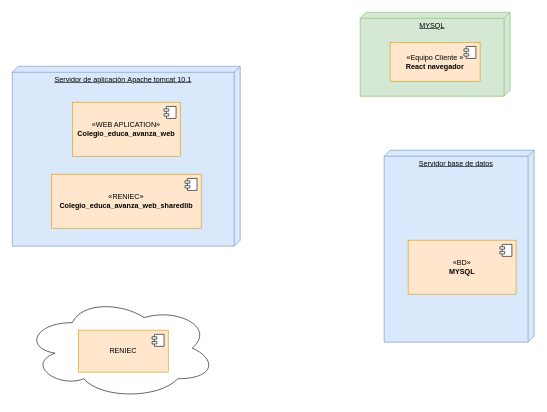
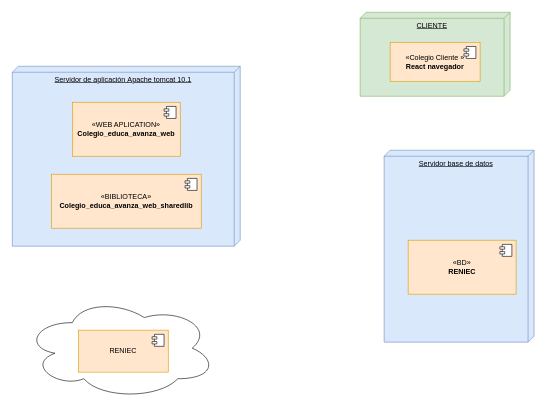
(432, 26) -> (432, 26)
(435, 62) -> (435, 62)
(126, 201) -> (126, 201)
(462, 267) -> (462, 267)
